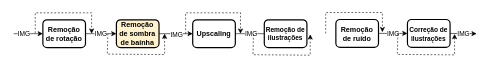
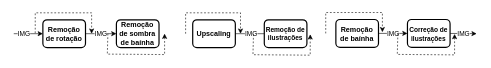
(137, 34) -> (137, 34)
(178, 34) -> none
(358, 34) -> (358, 34)
